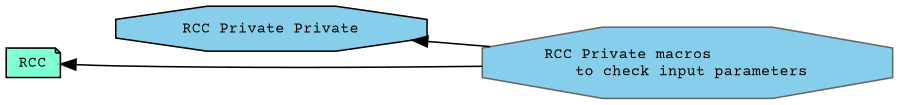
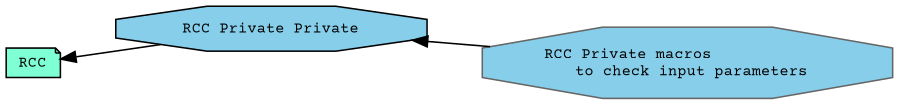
(279, 67) -> (118, 51)
